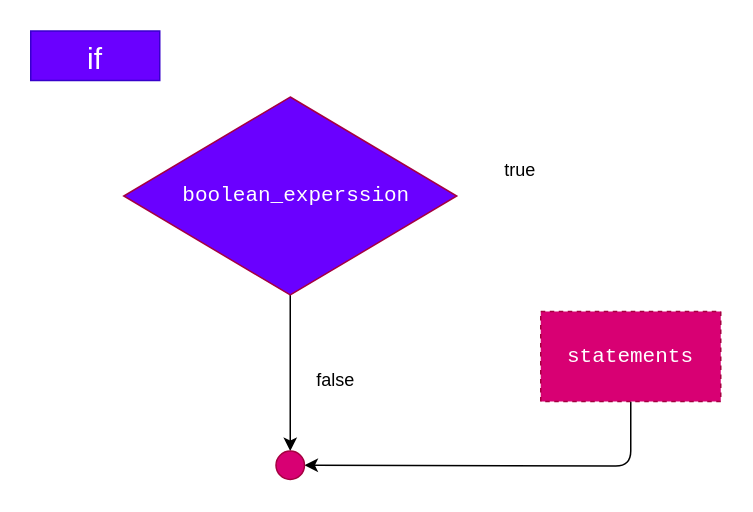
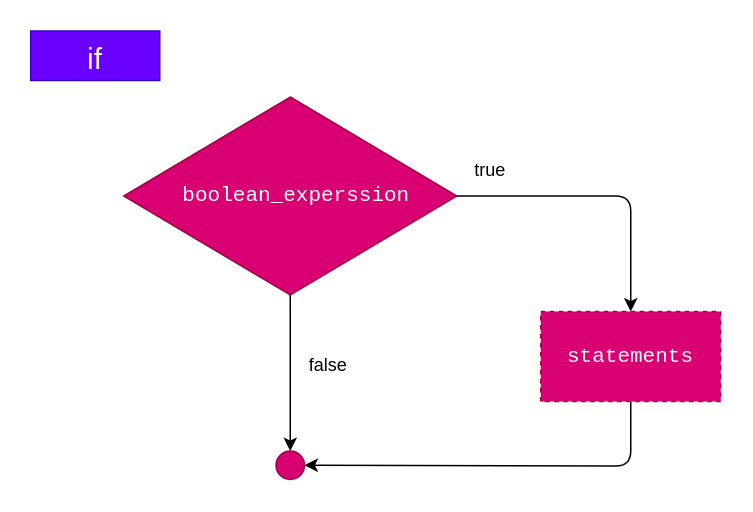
(519, 170) -> (489, 170)
(290, 196) -> (290, 196)
none -> (591, 196)
(335, 380) -> (328, 365)
